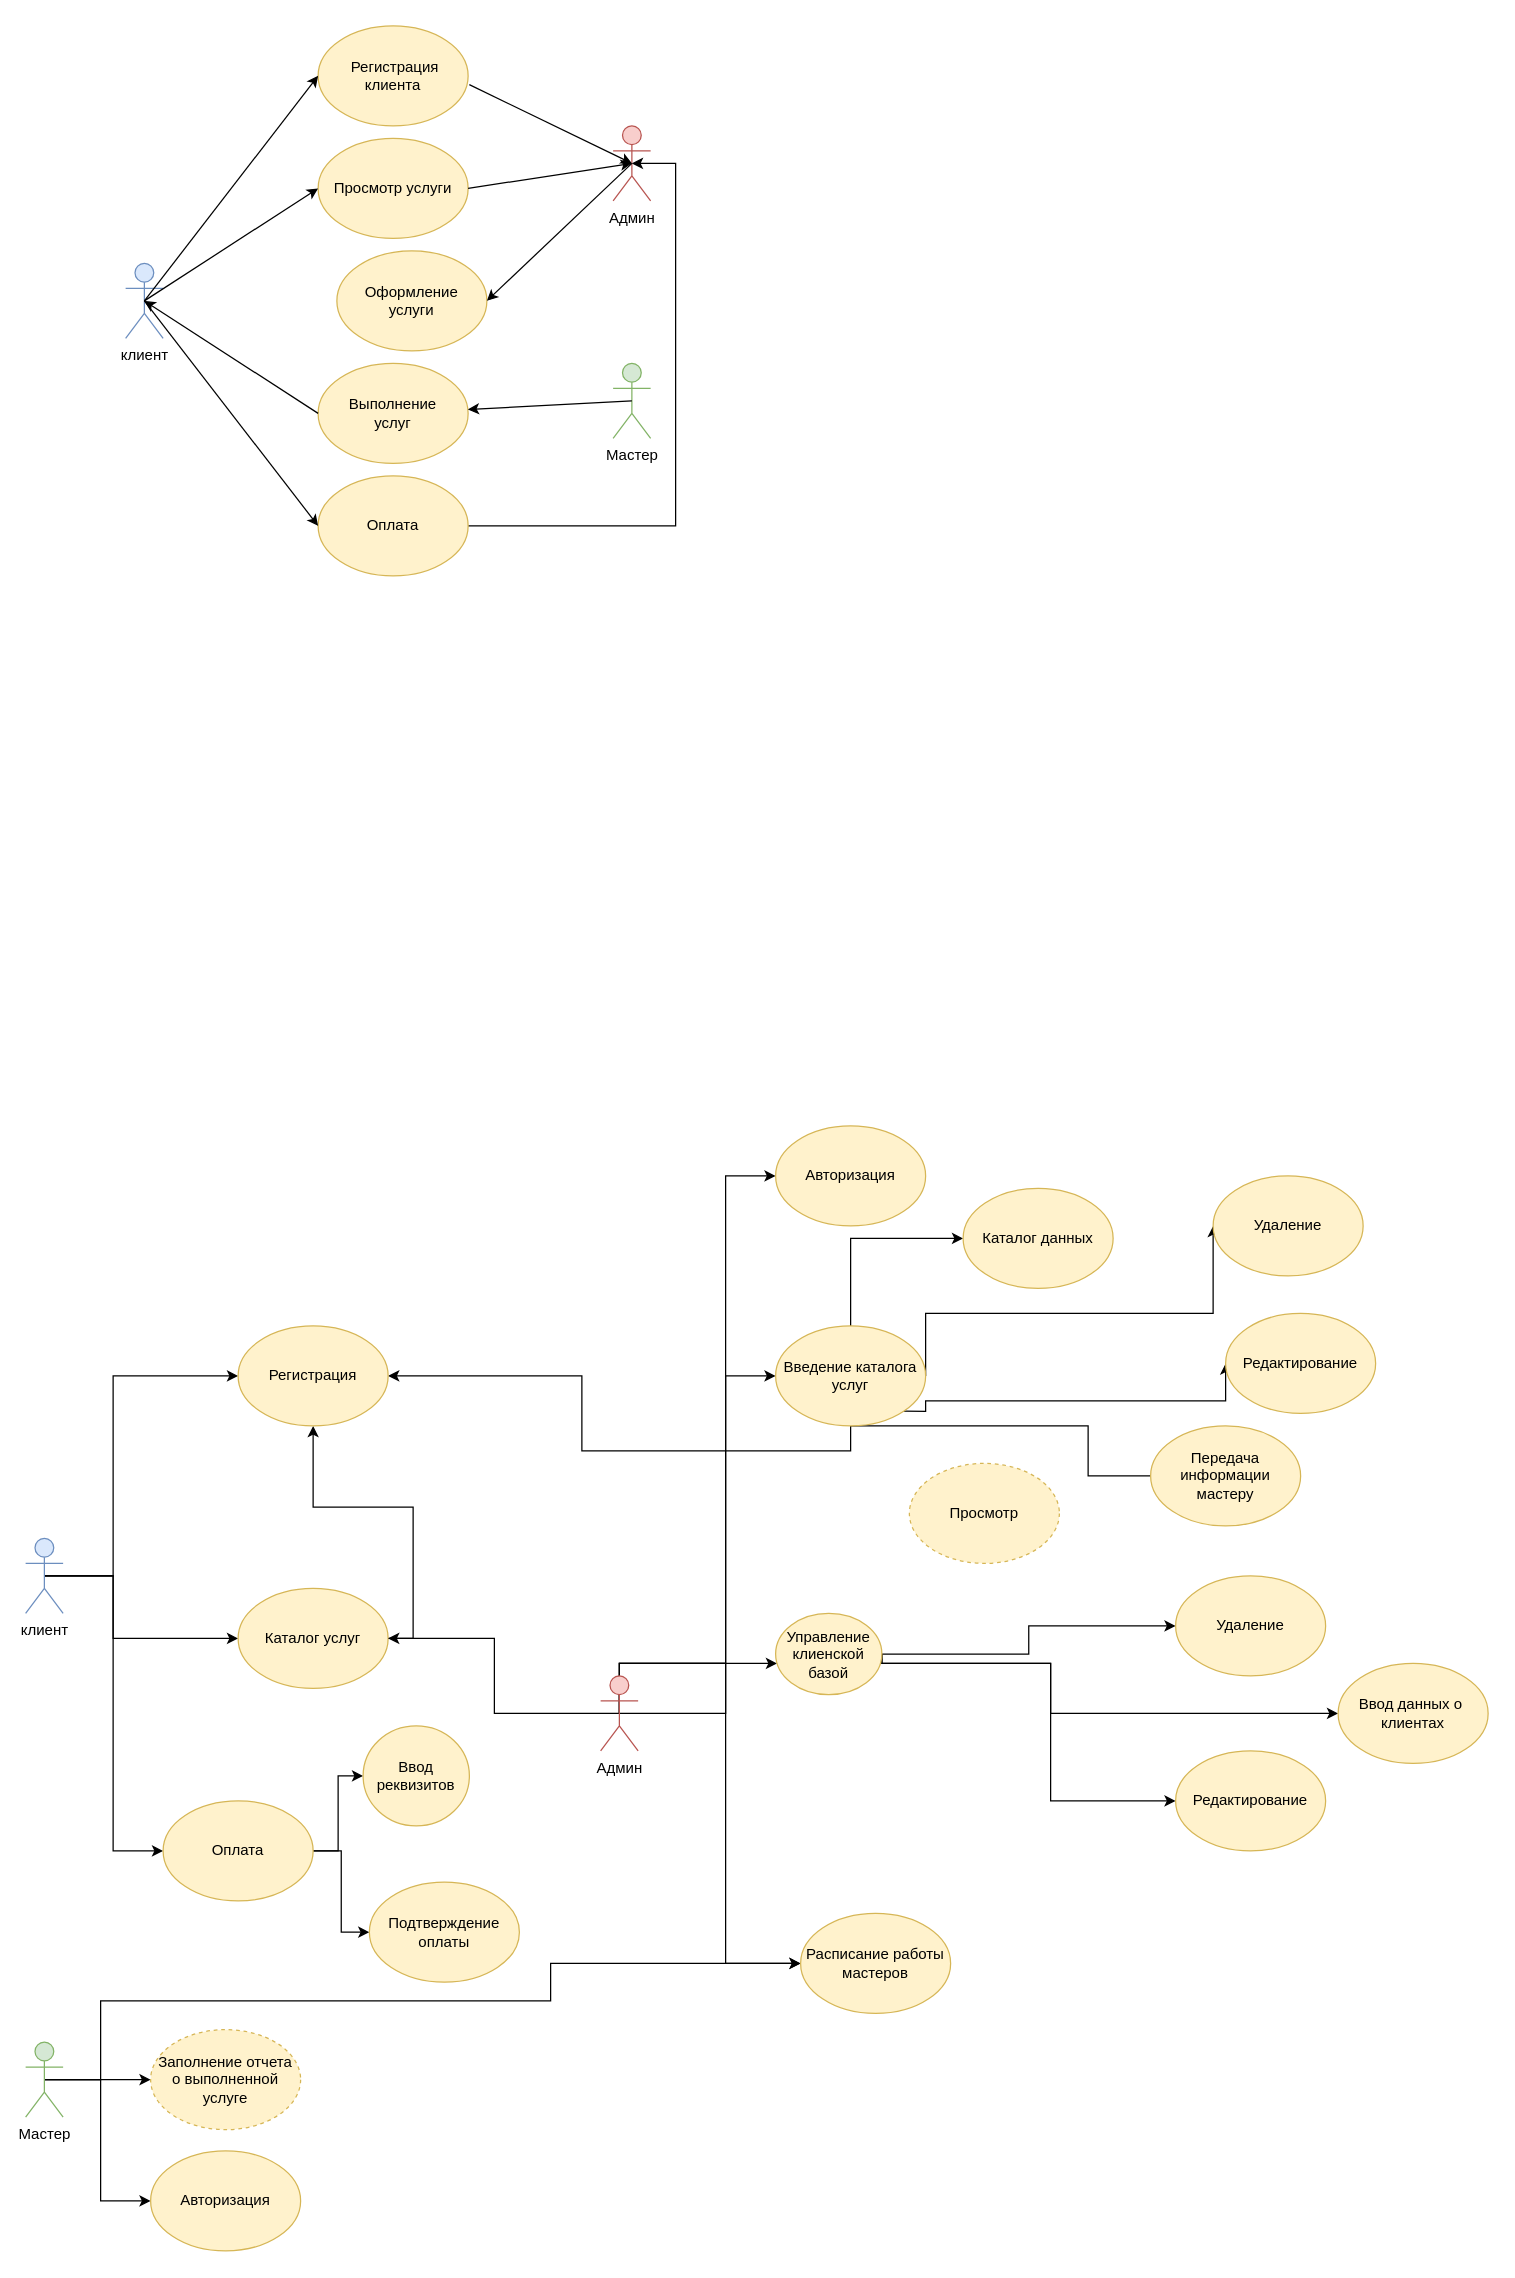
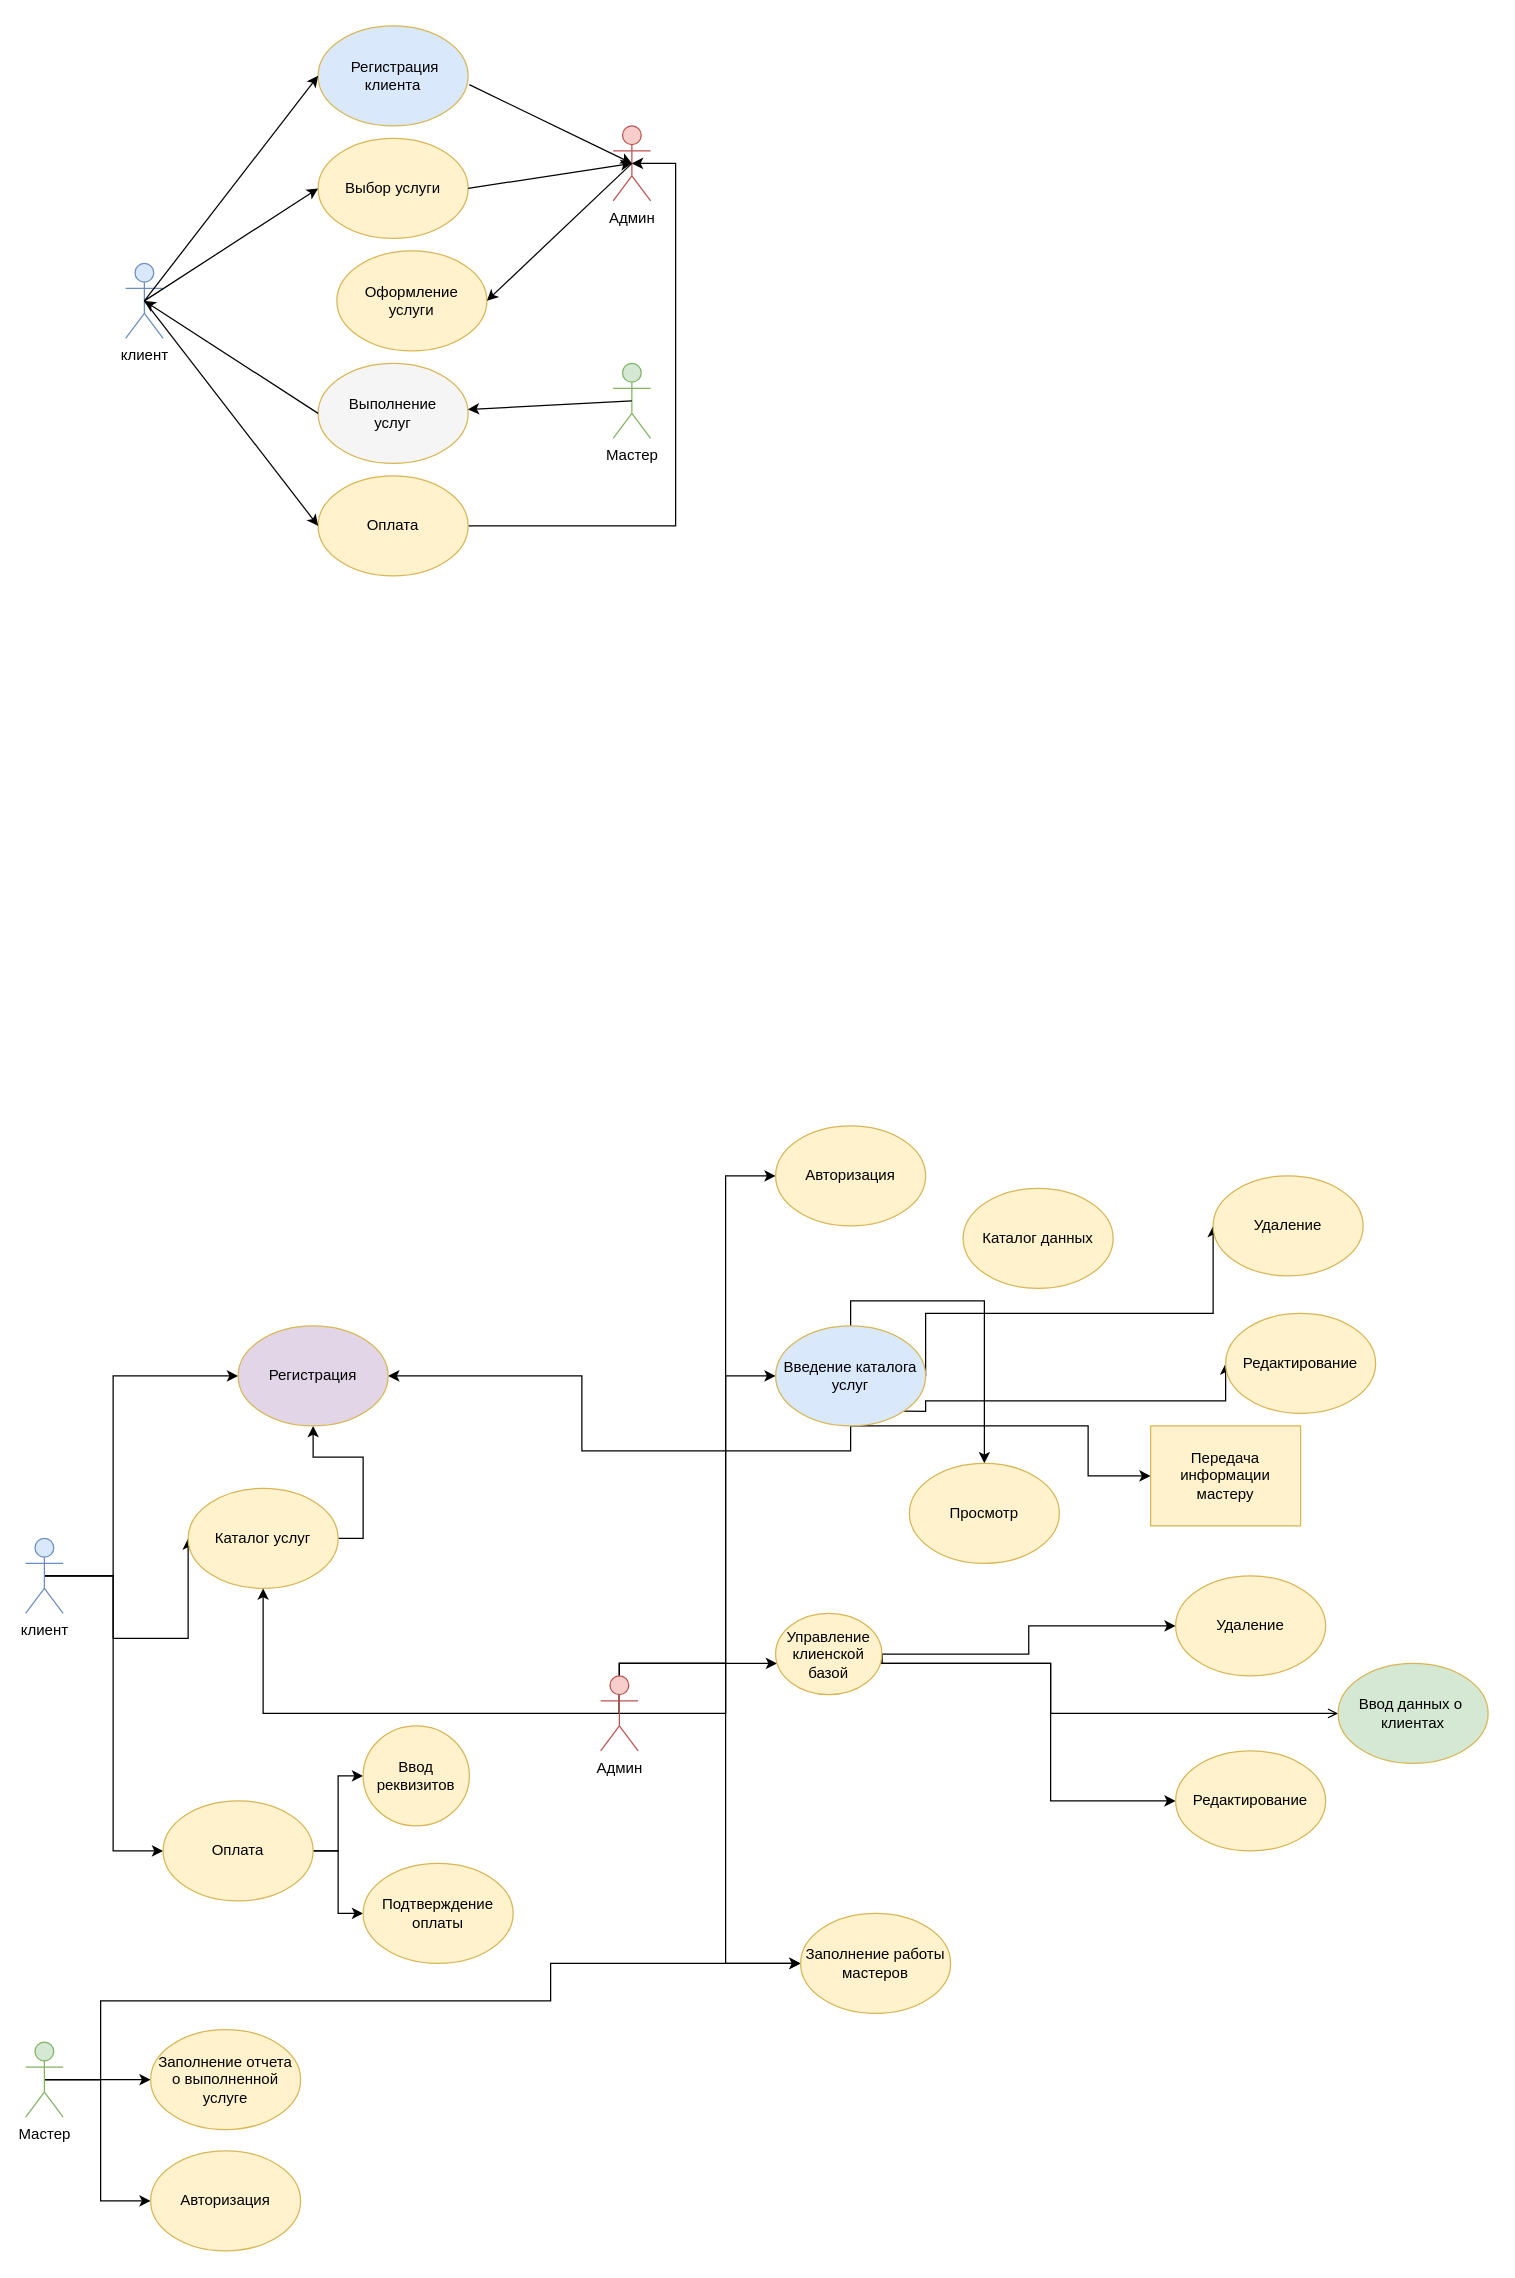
(393, 76) -> (393, 76)
(393, 188) -> (393, 188)
(393, 413) -> (393, 413)
(870, 1238) -> (984, 1310)
(313, 1376) -> (313, 1376)
(851, 1376) -> (851, 1376)
(1144, 1476) -> (1141, 1476)
(1226, 1476) -> (1226, 1476)
(984, 1513) -> (984, 1513)
(313, 1638) -> (263, 1538)
(1328, 1713) -> (1330, 1713)
(1413, 1713) -> (1413, 1713)
(444, 1932) -> (438, 1913)
(876, 1963) -> (876, 1963)
(226, 2079) -> (226, 2079)
